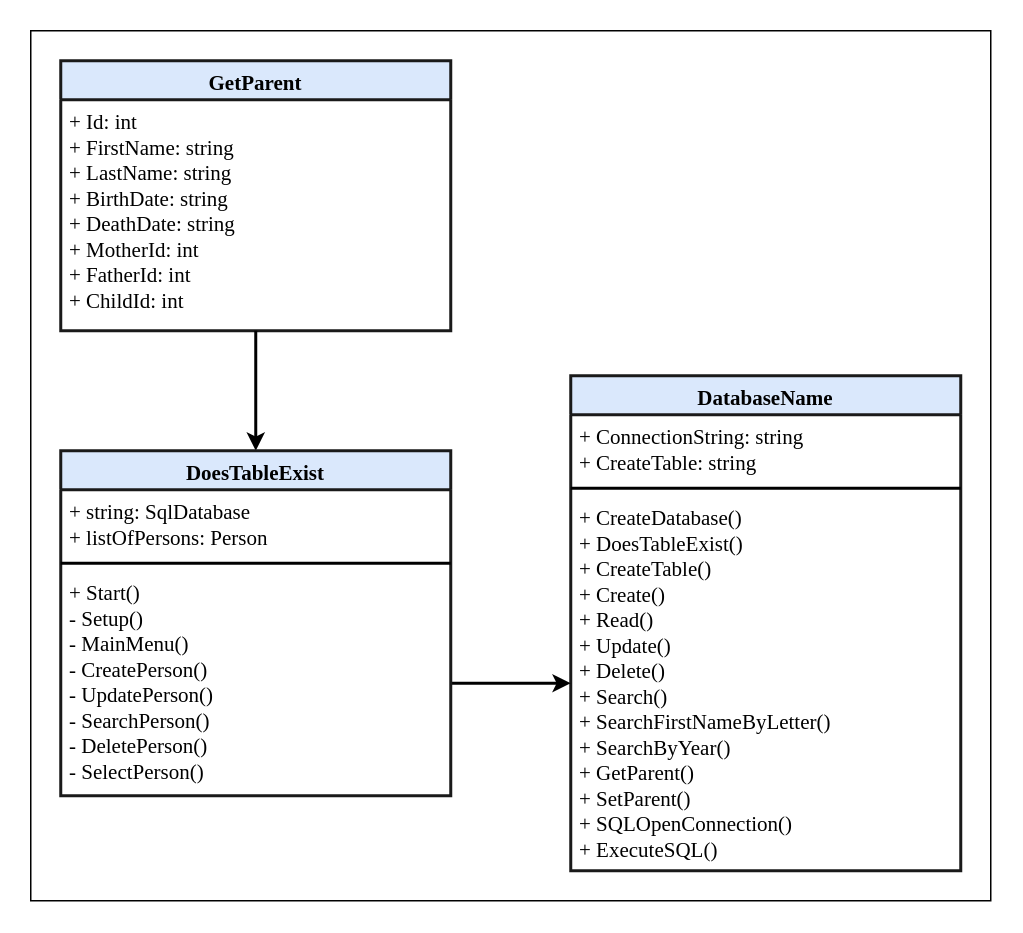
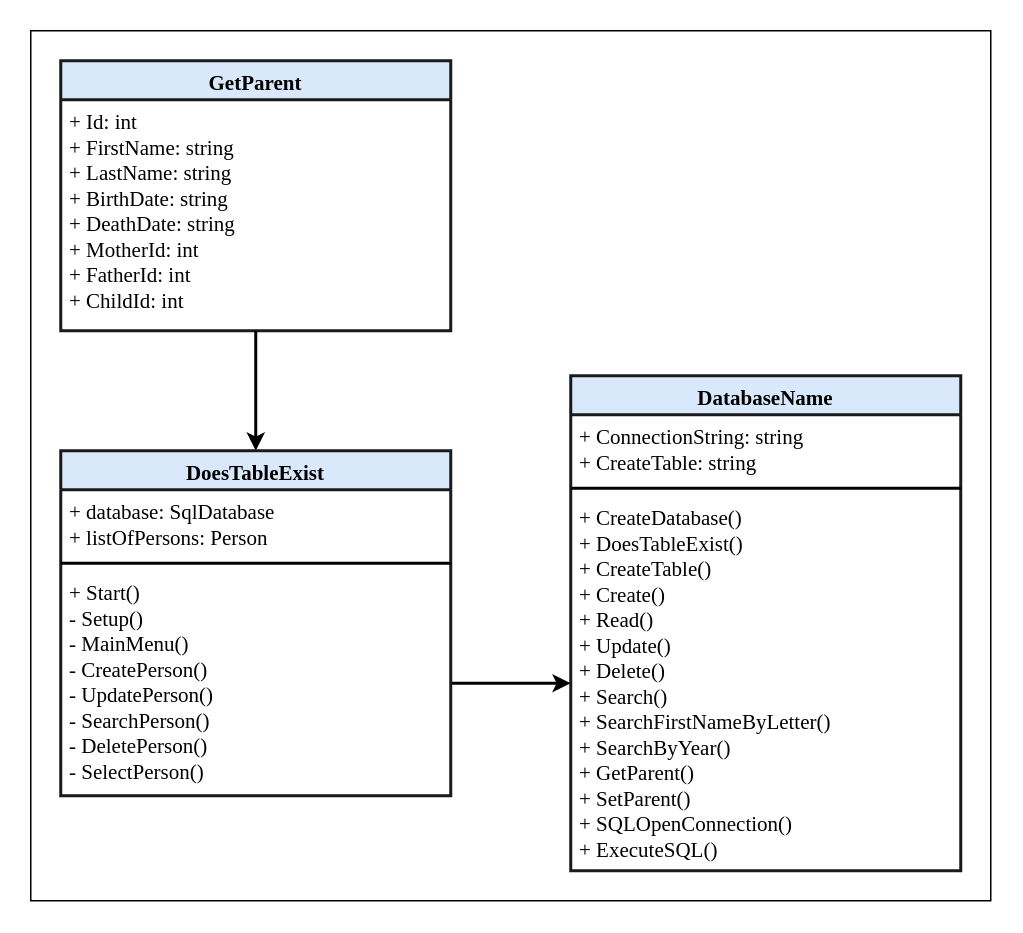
(179, 512) -> (193, 512)
